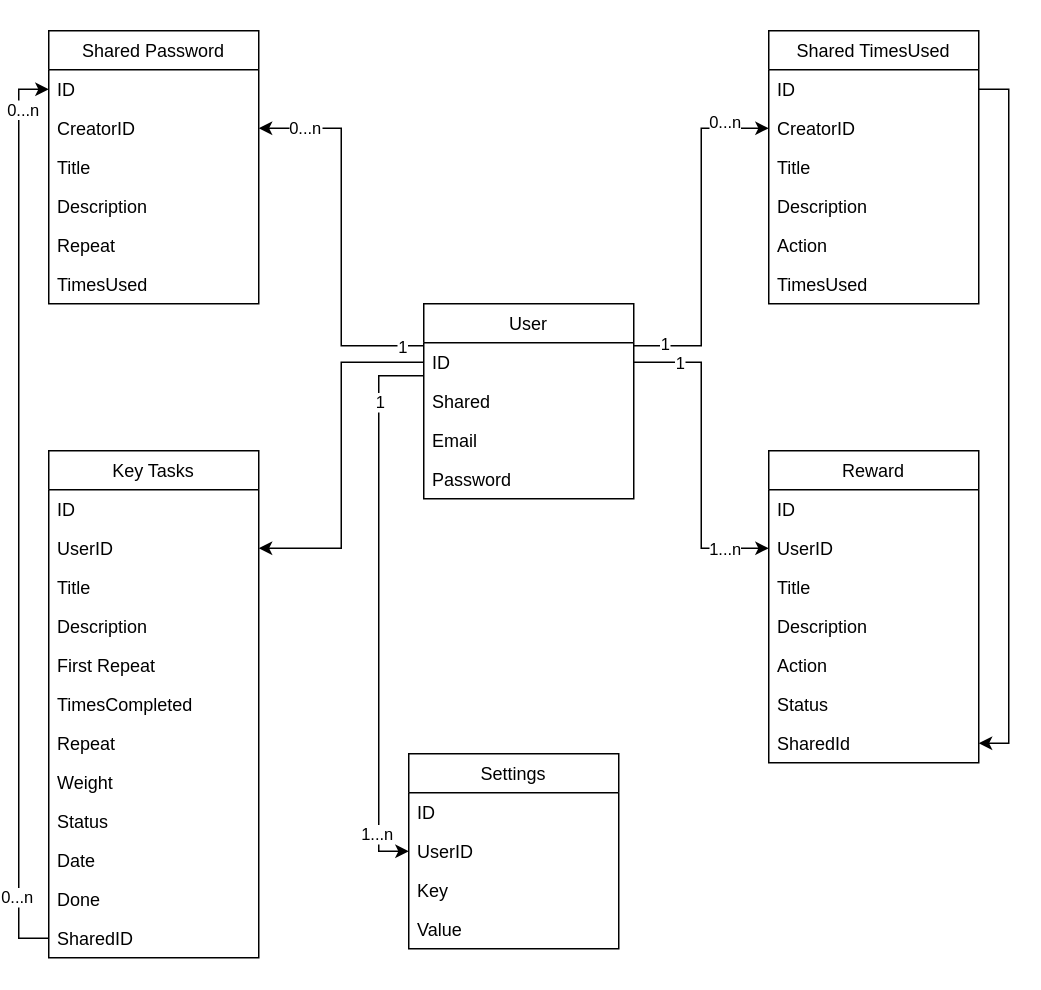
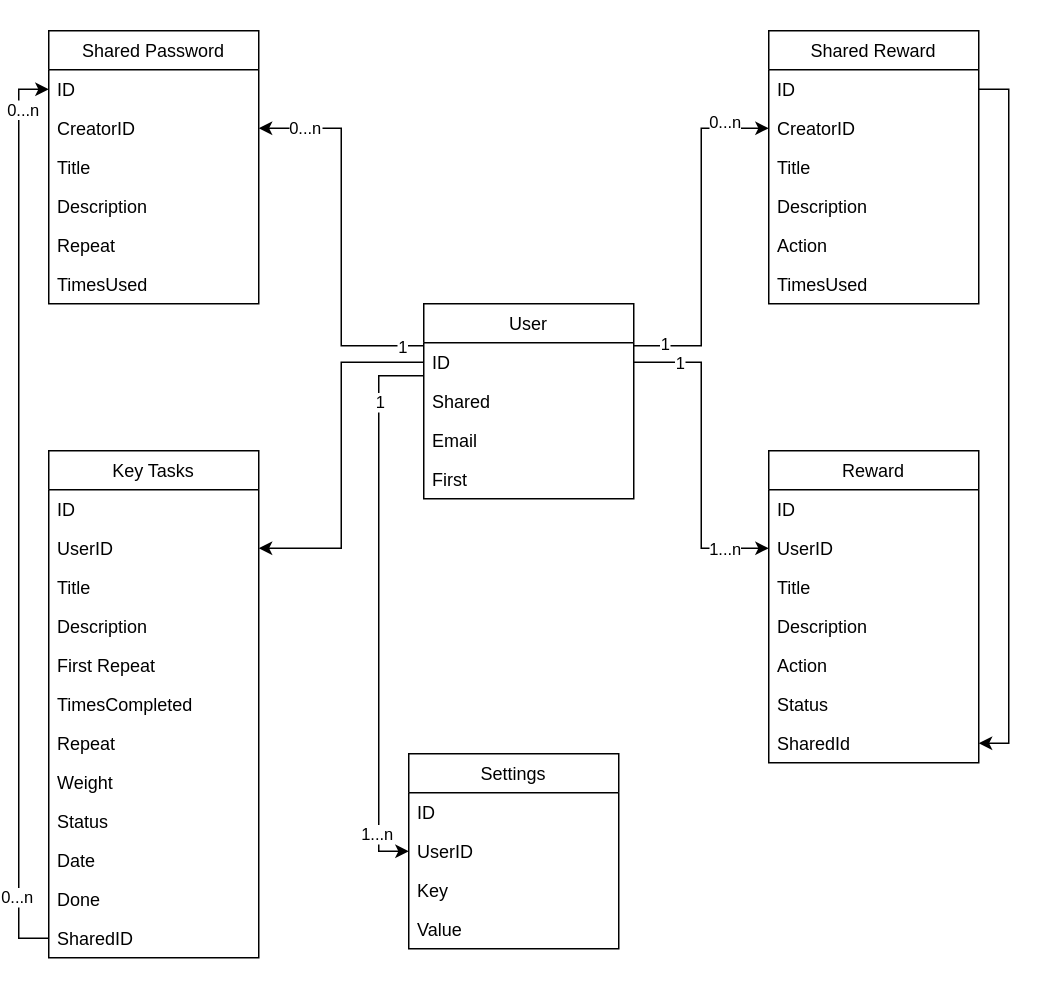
(873, 51) -> (873, 51)
(472, 480) -> (455, 480)
